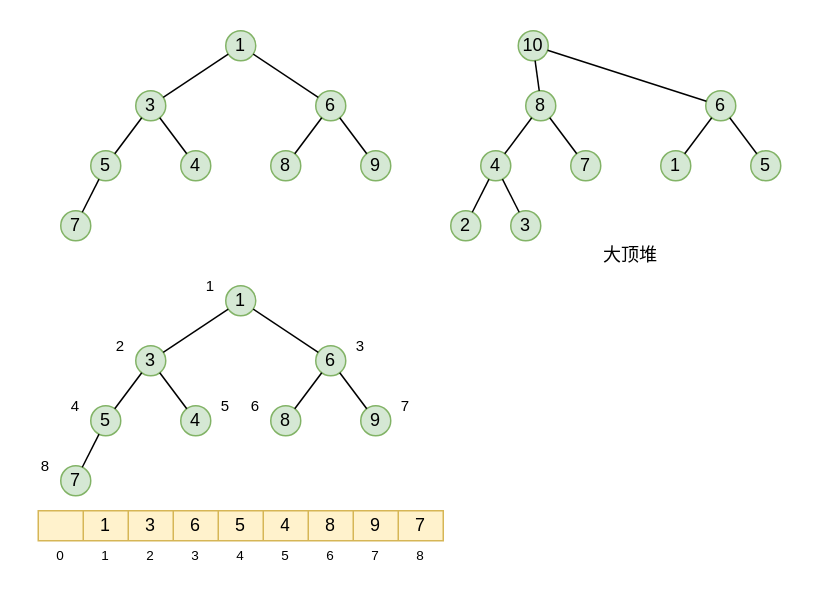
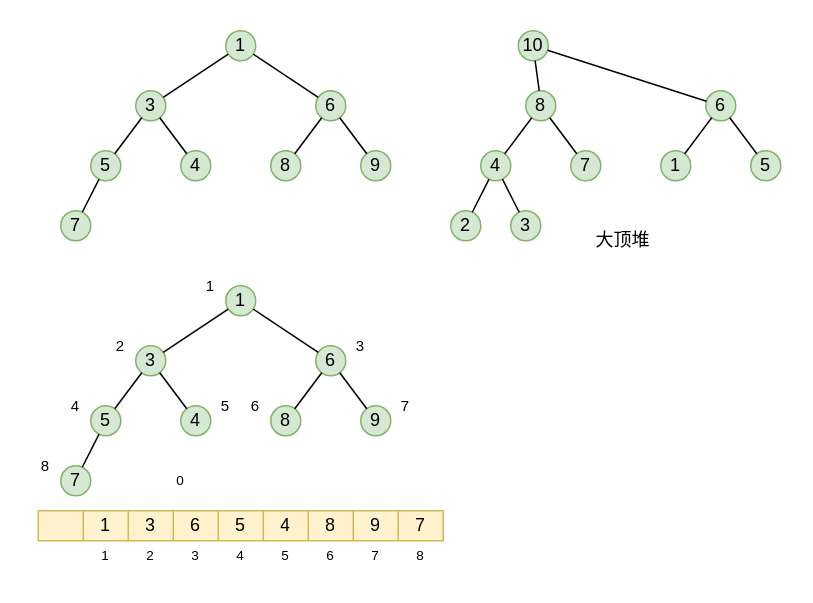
(631, 256) -> (623, 241)
(61, 556) -> (181, 481)
